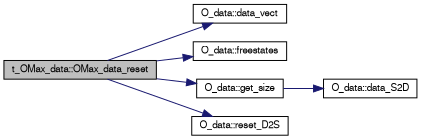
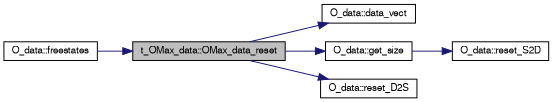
(170, 59) -> (110, 51)
(370, 88) -> (501, 51)
